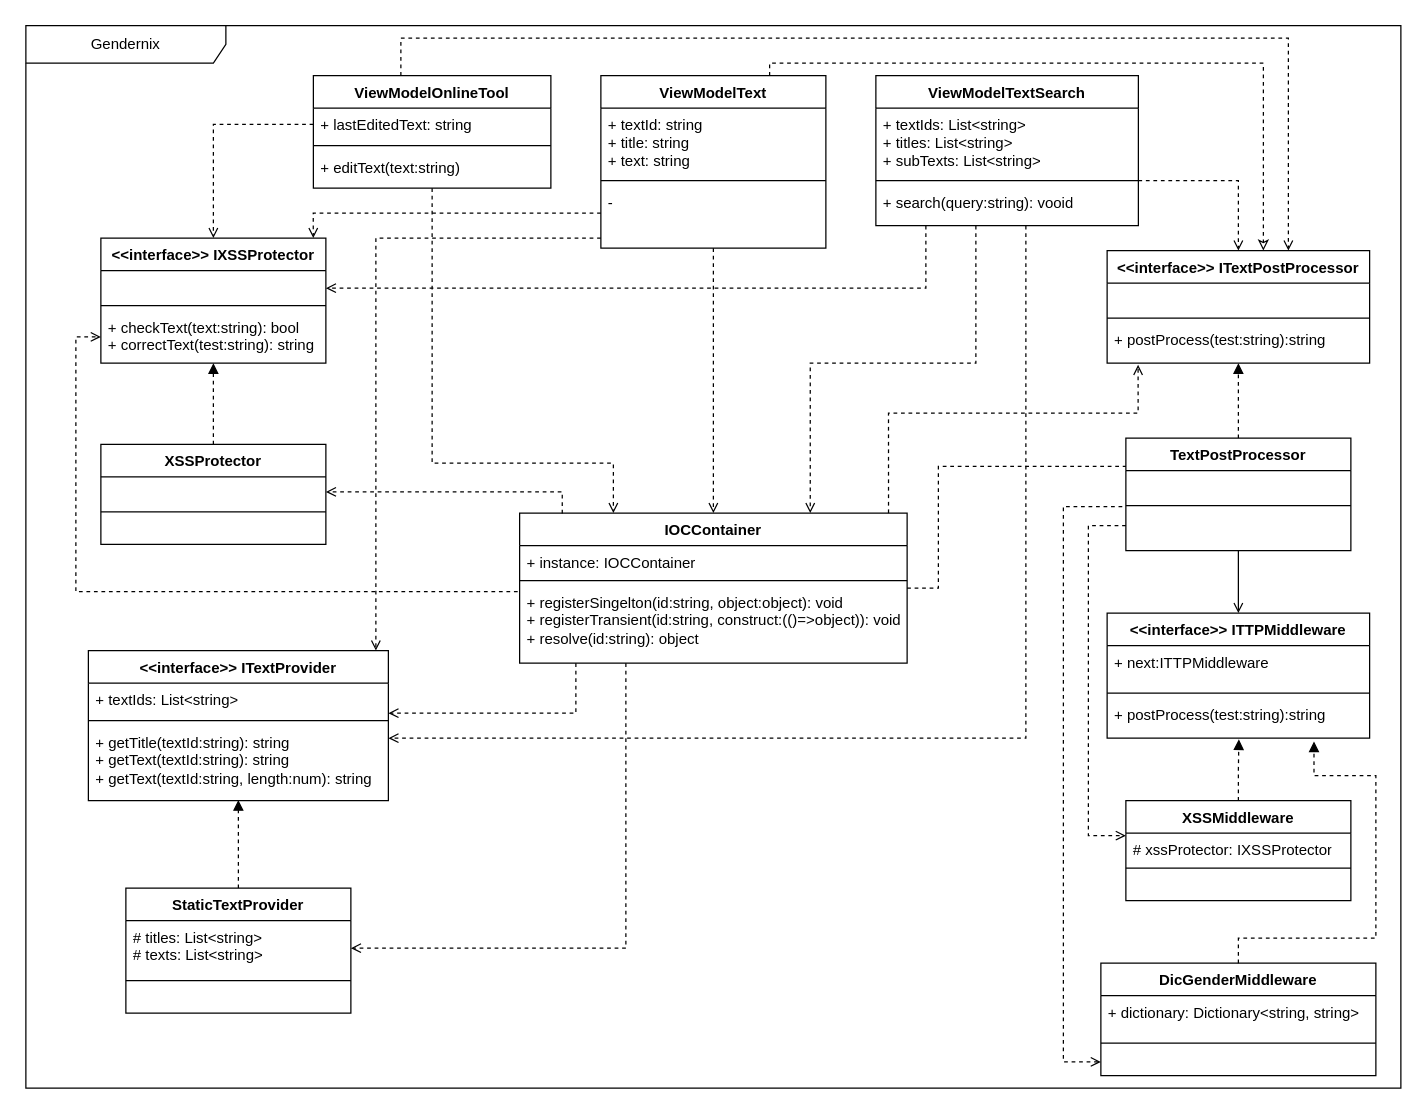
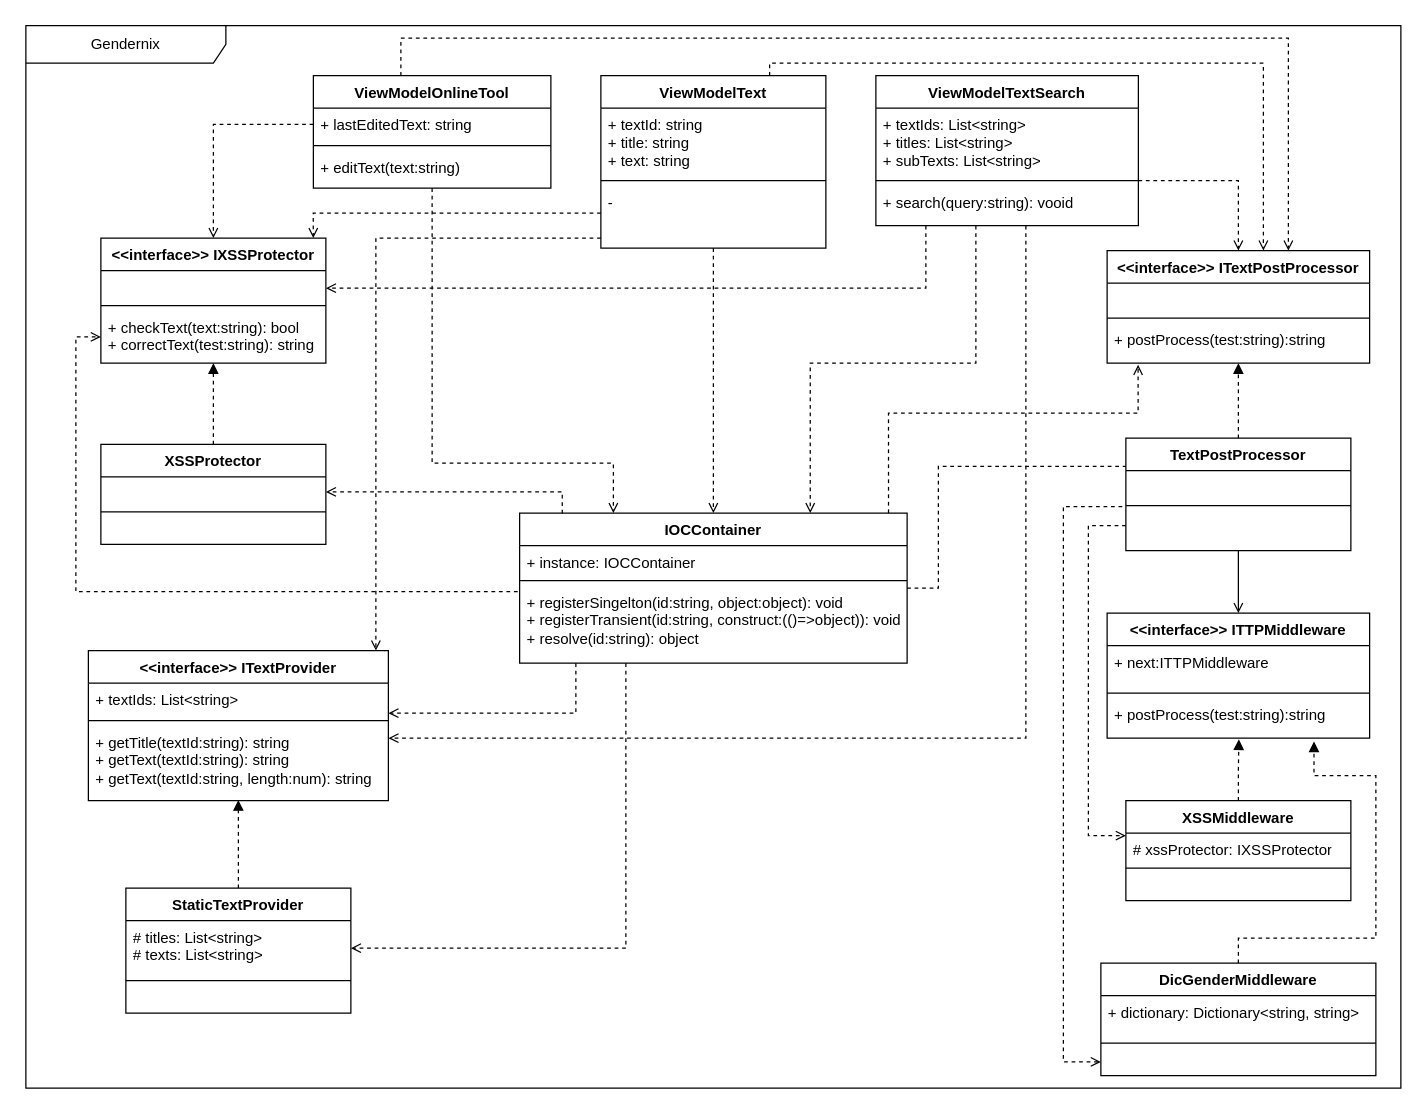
(1263, 241) -> (1263, 241)
